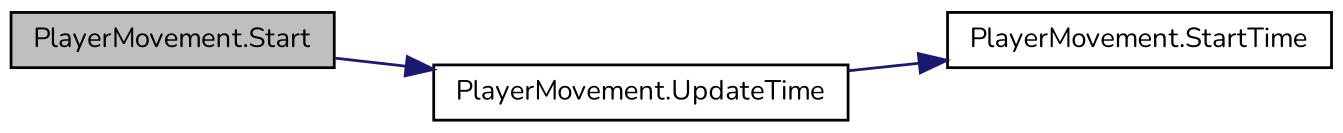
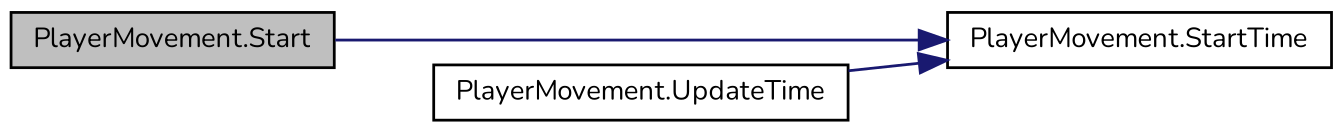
(370, 62) -> (627, 40)
